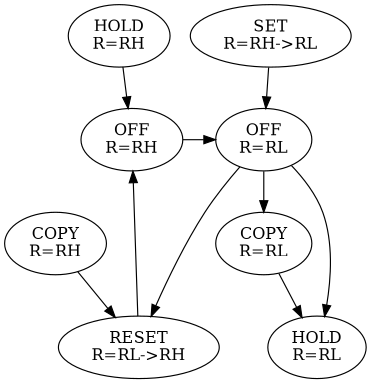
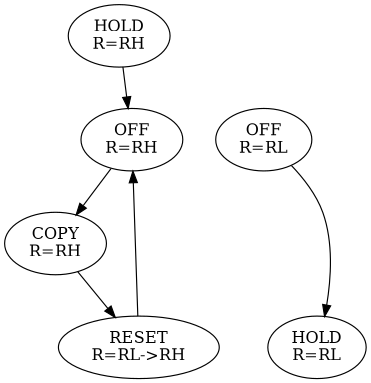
(271, 36) -> none
(193, 140) -> (97, 187)
(192, 233) -> none
(264, 244) -> none
